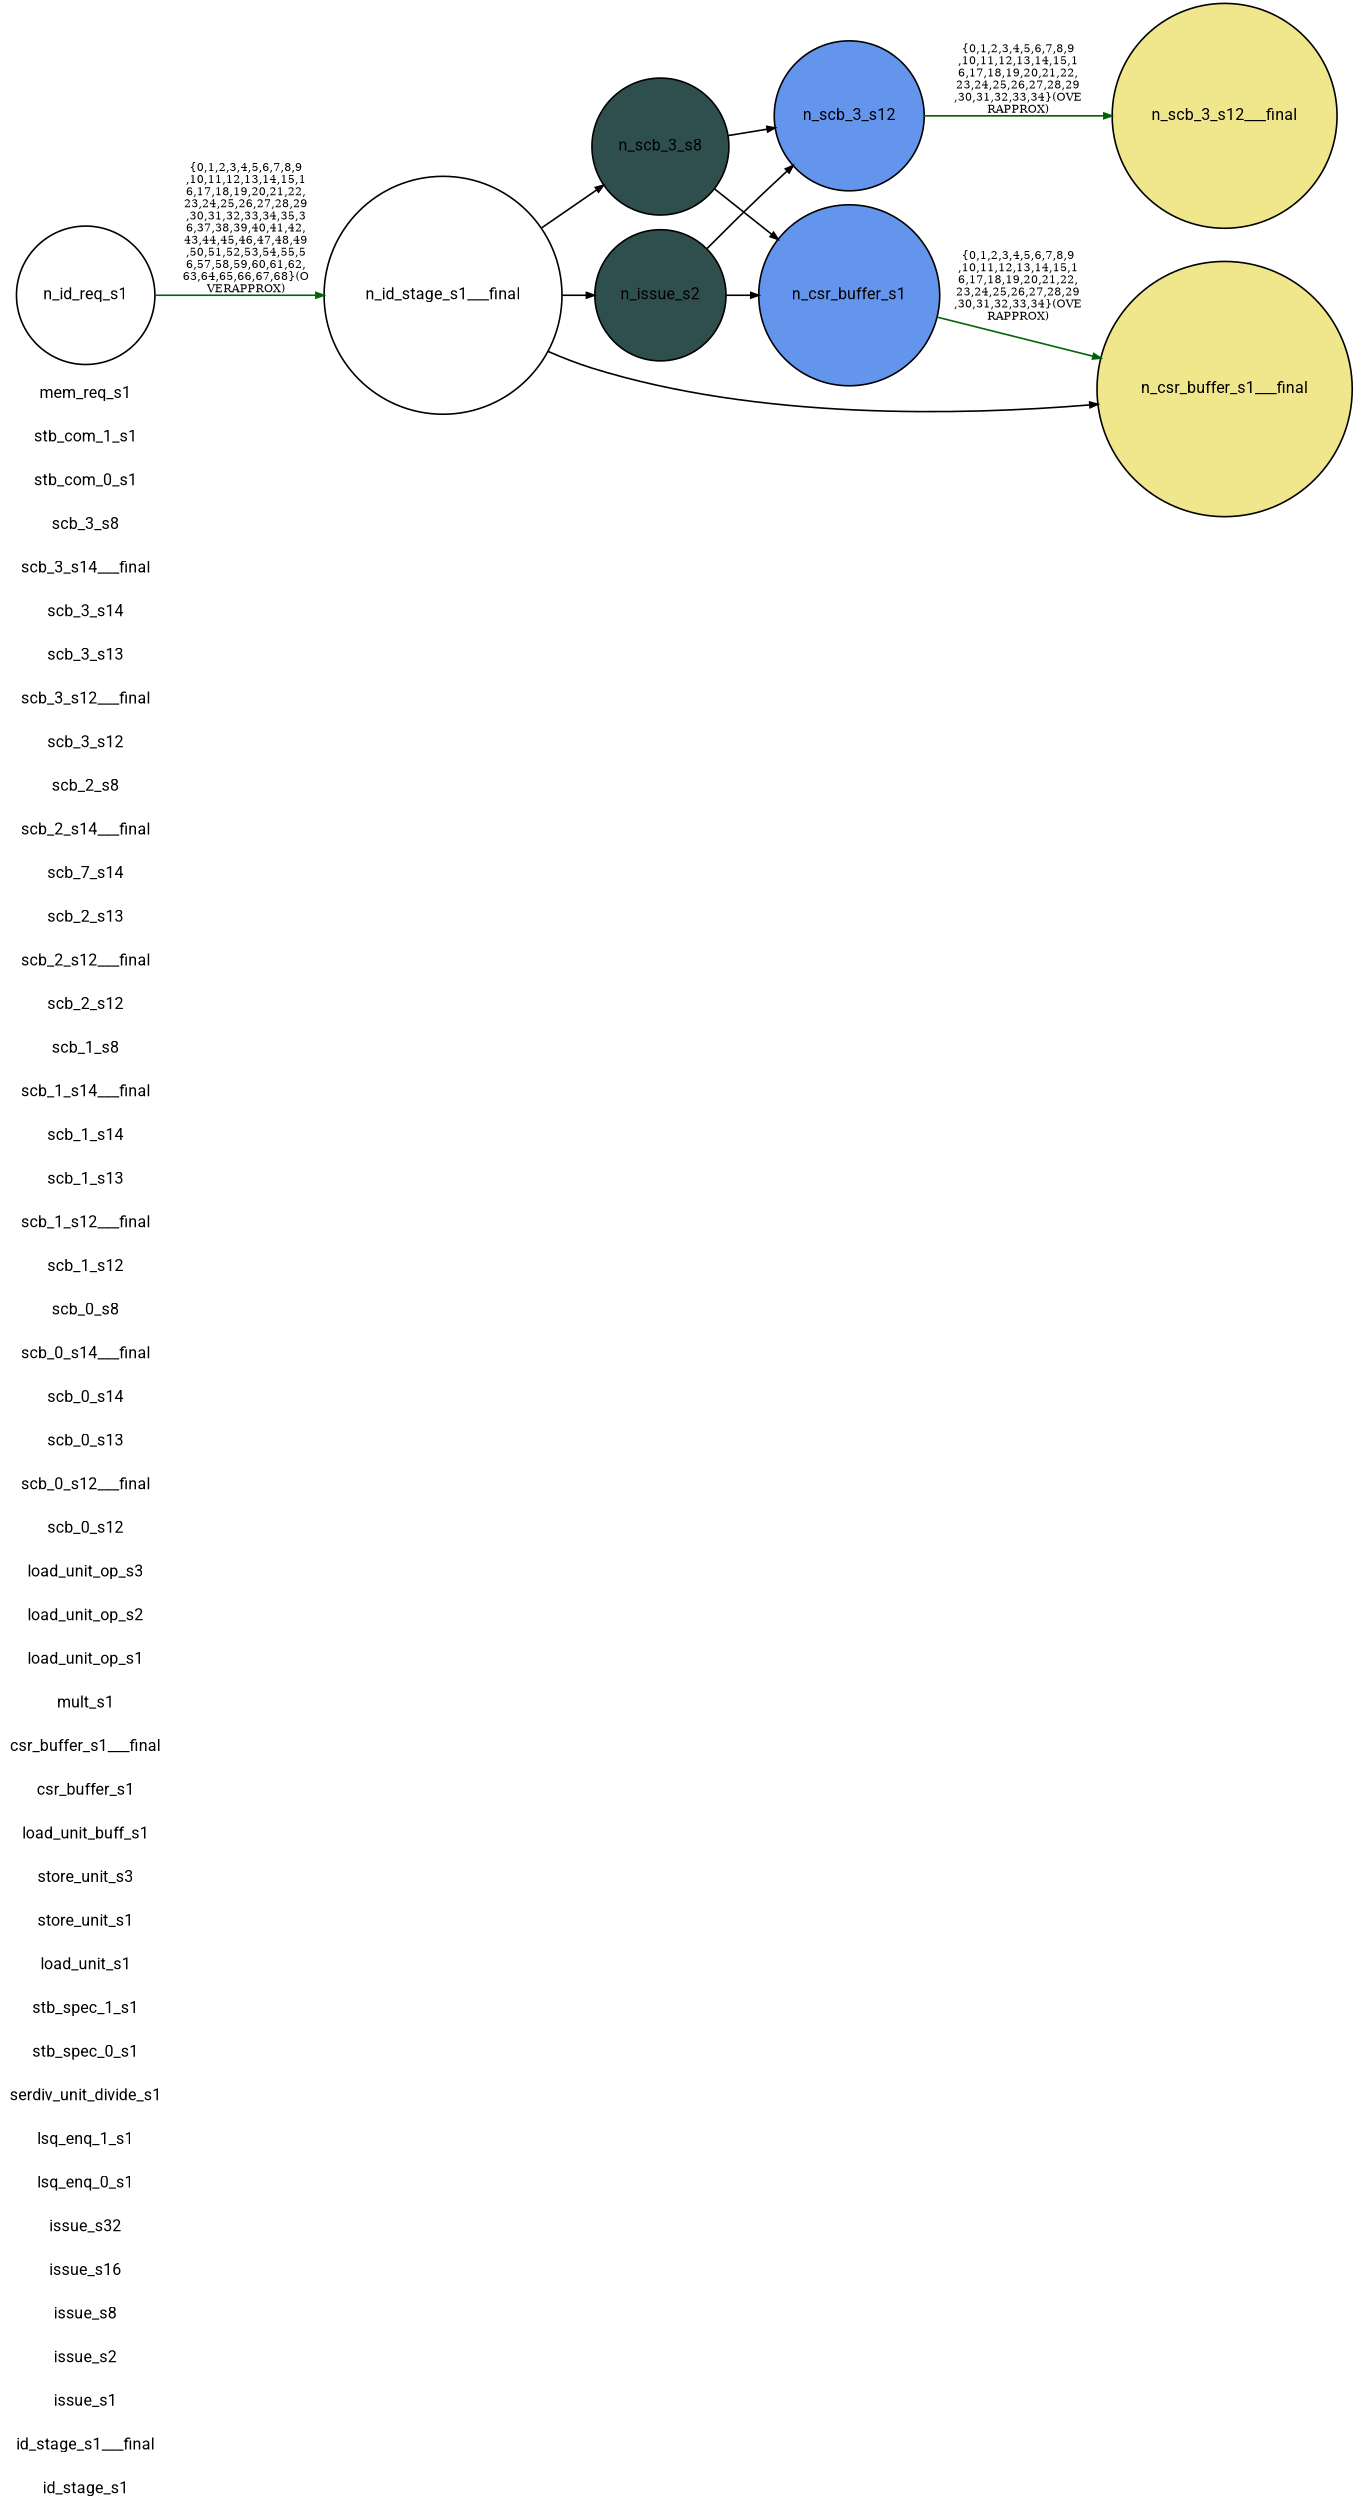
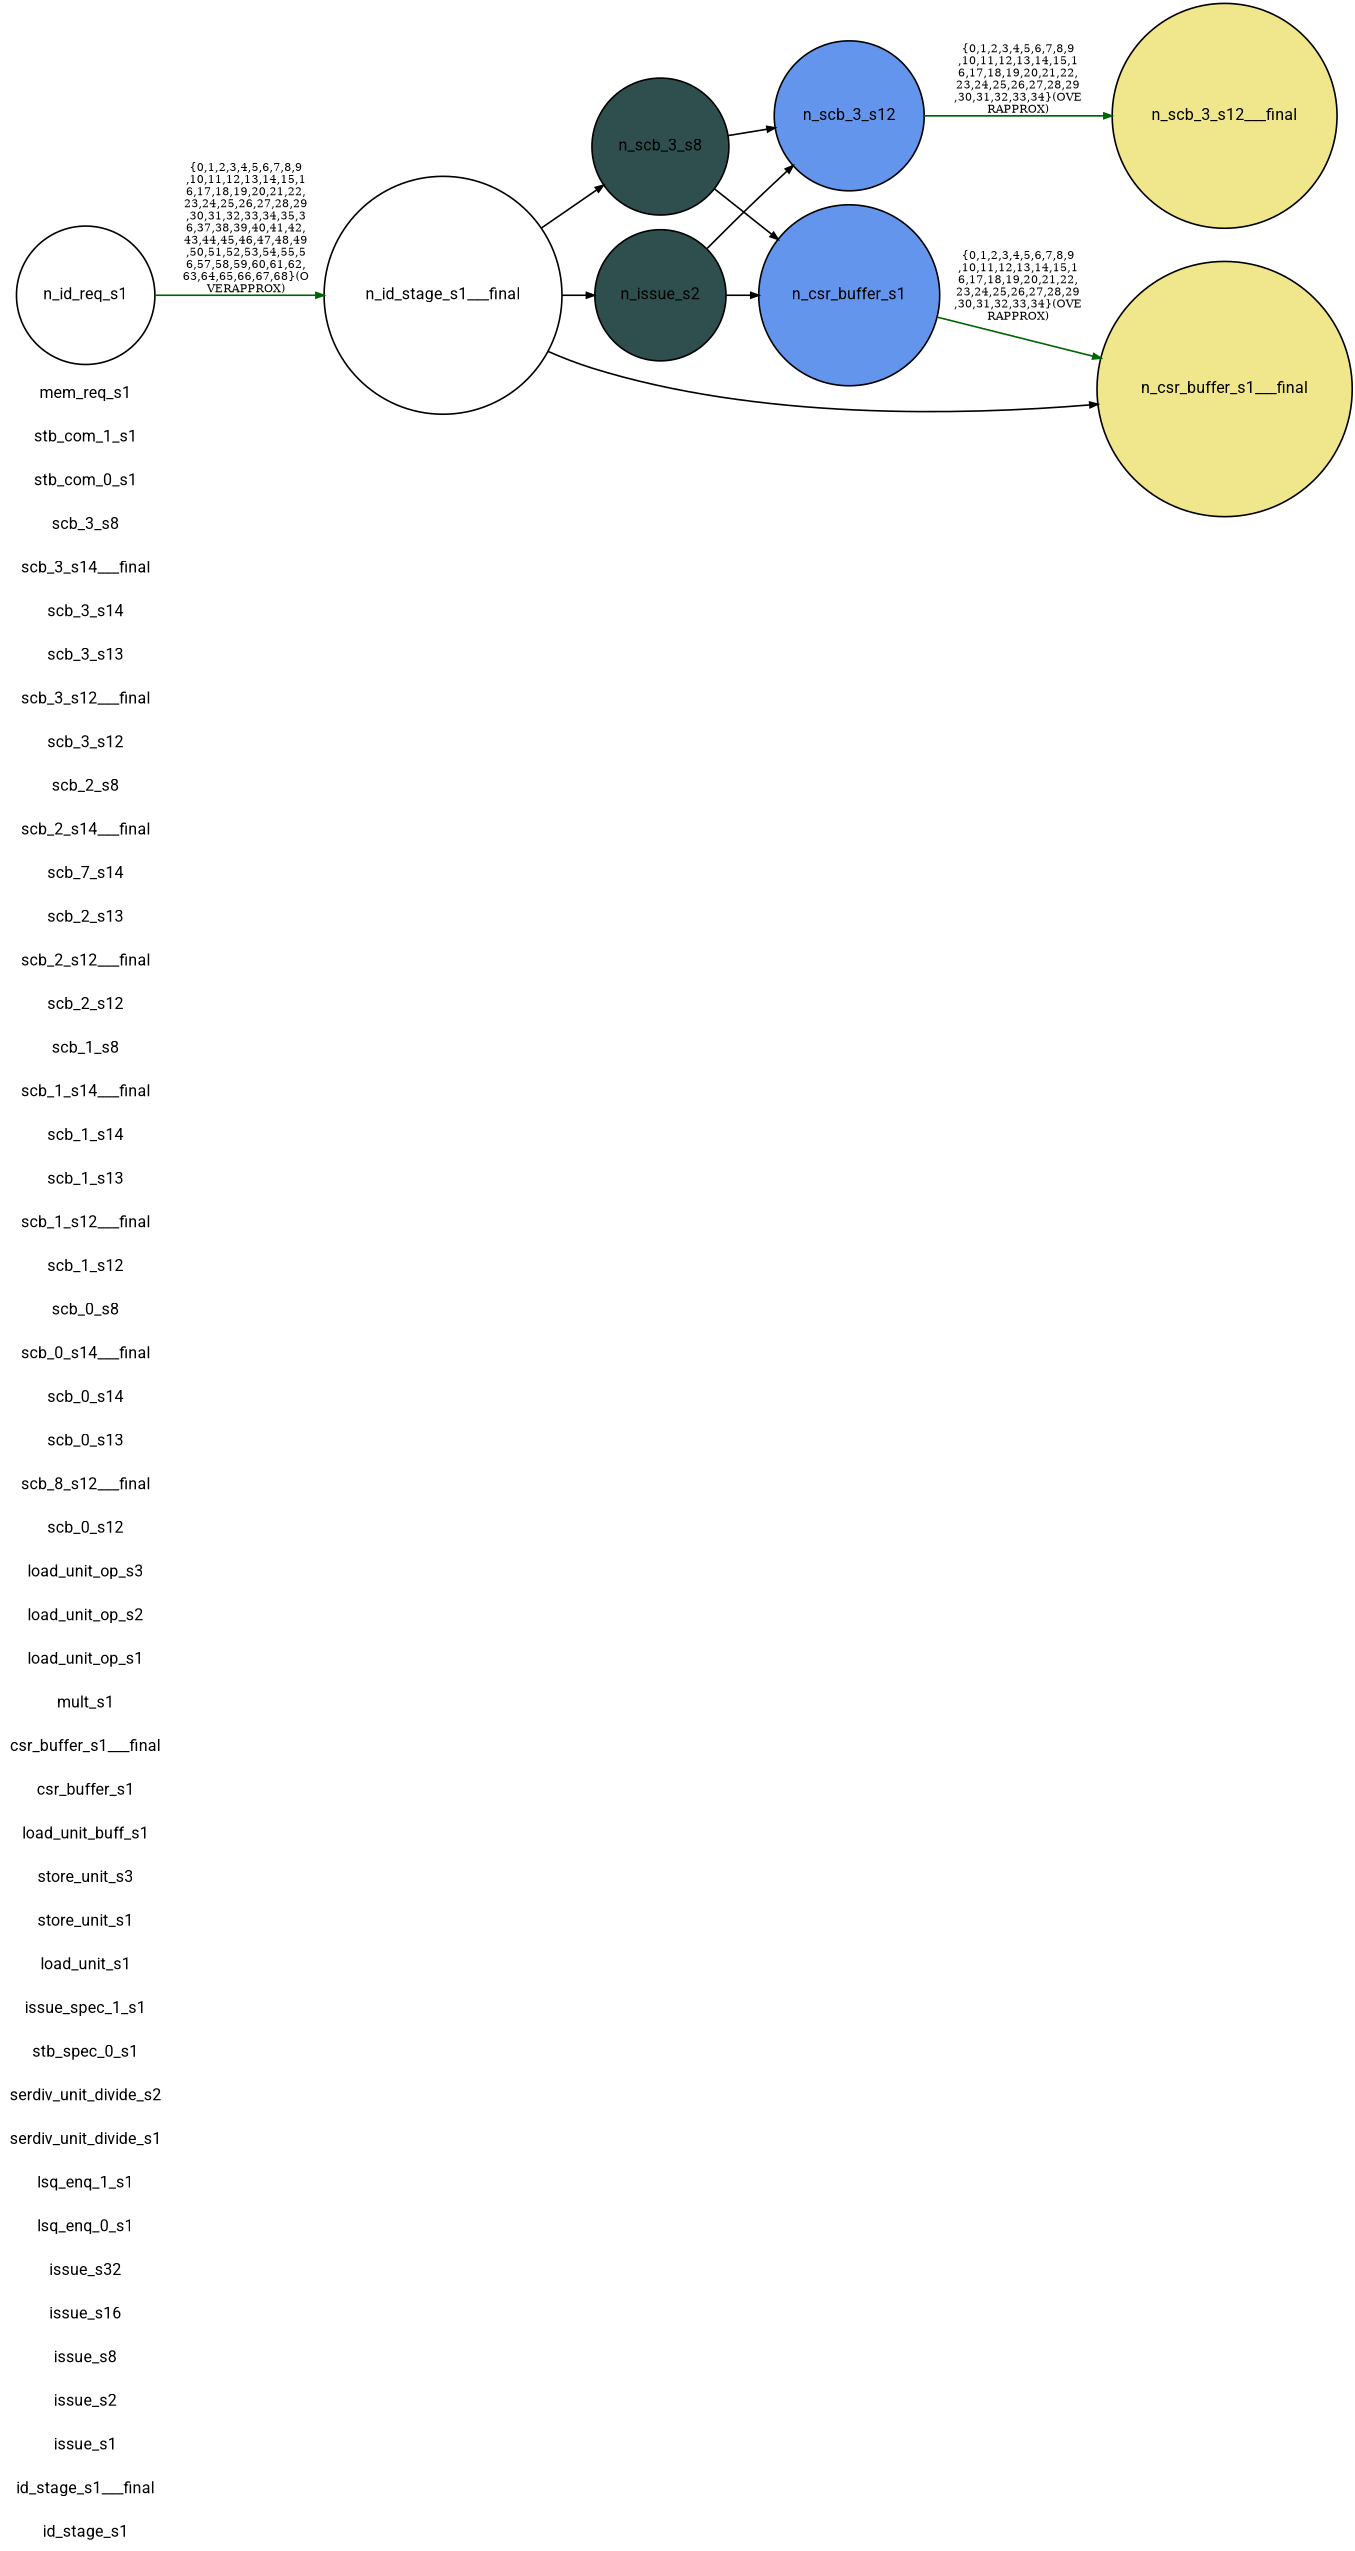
(86, 1485) -> (86, 1485)
(86, 2009) -> (86, 2009)
none -> (86, 2096)
